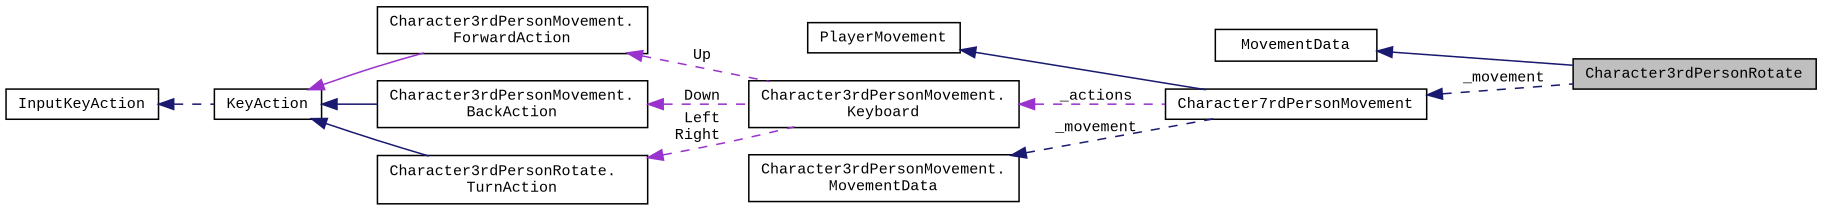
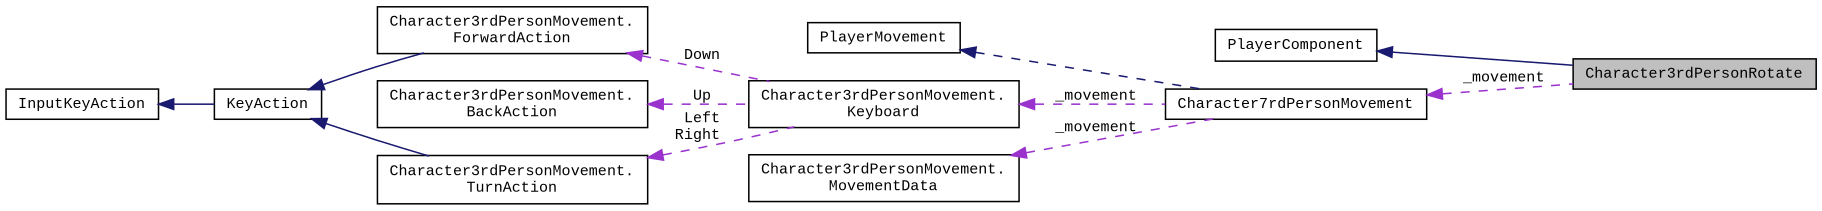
(1296, 45) -> (1296, 45)
(698, 55) -> (698, 55)
(373, 68) -> (373, 68)
(1091, 71) -> (1091, 71)
(1508, 89) -> (1508, 89)
(698, 96) -> (698, 96)
(1092, 96) -> (1092, 96)
(194, 104) -> (194, 104)
(357, 104) -> none
(1121, 136) -> (1121, 136)
(513, 180) -> (513, 180)
